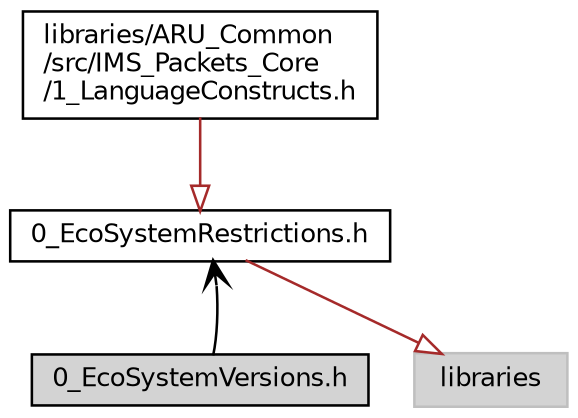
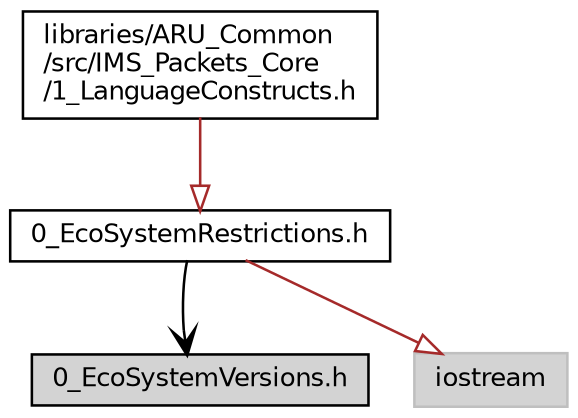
(217, 321) -> (183, 295)
(491, 380) -> (491, 380)
